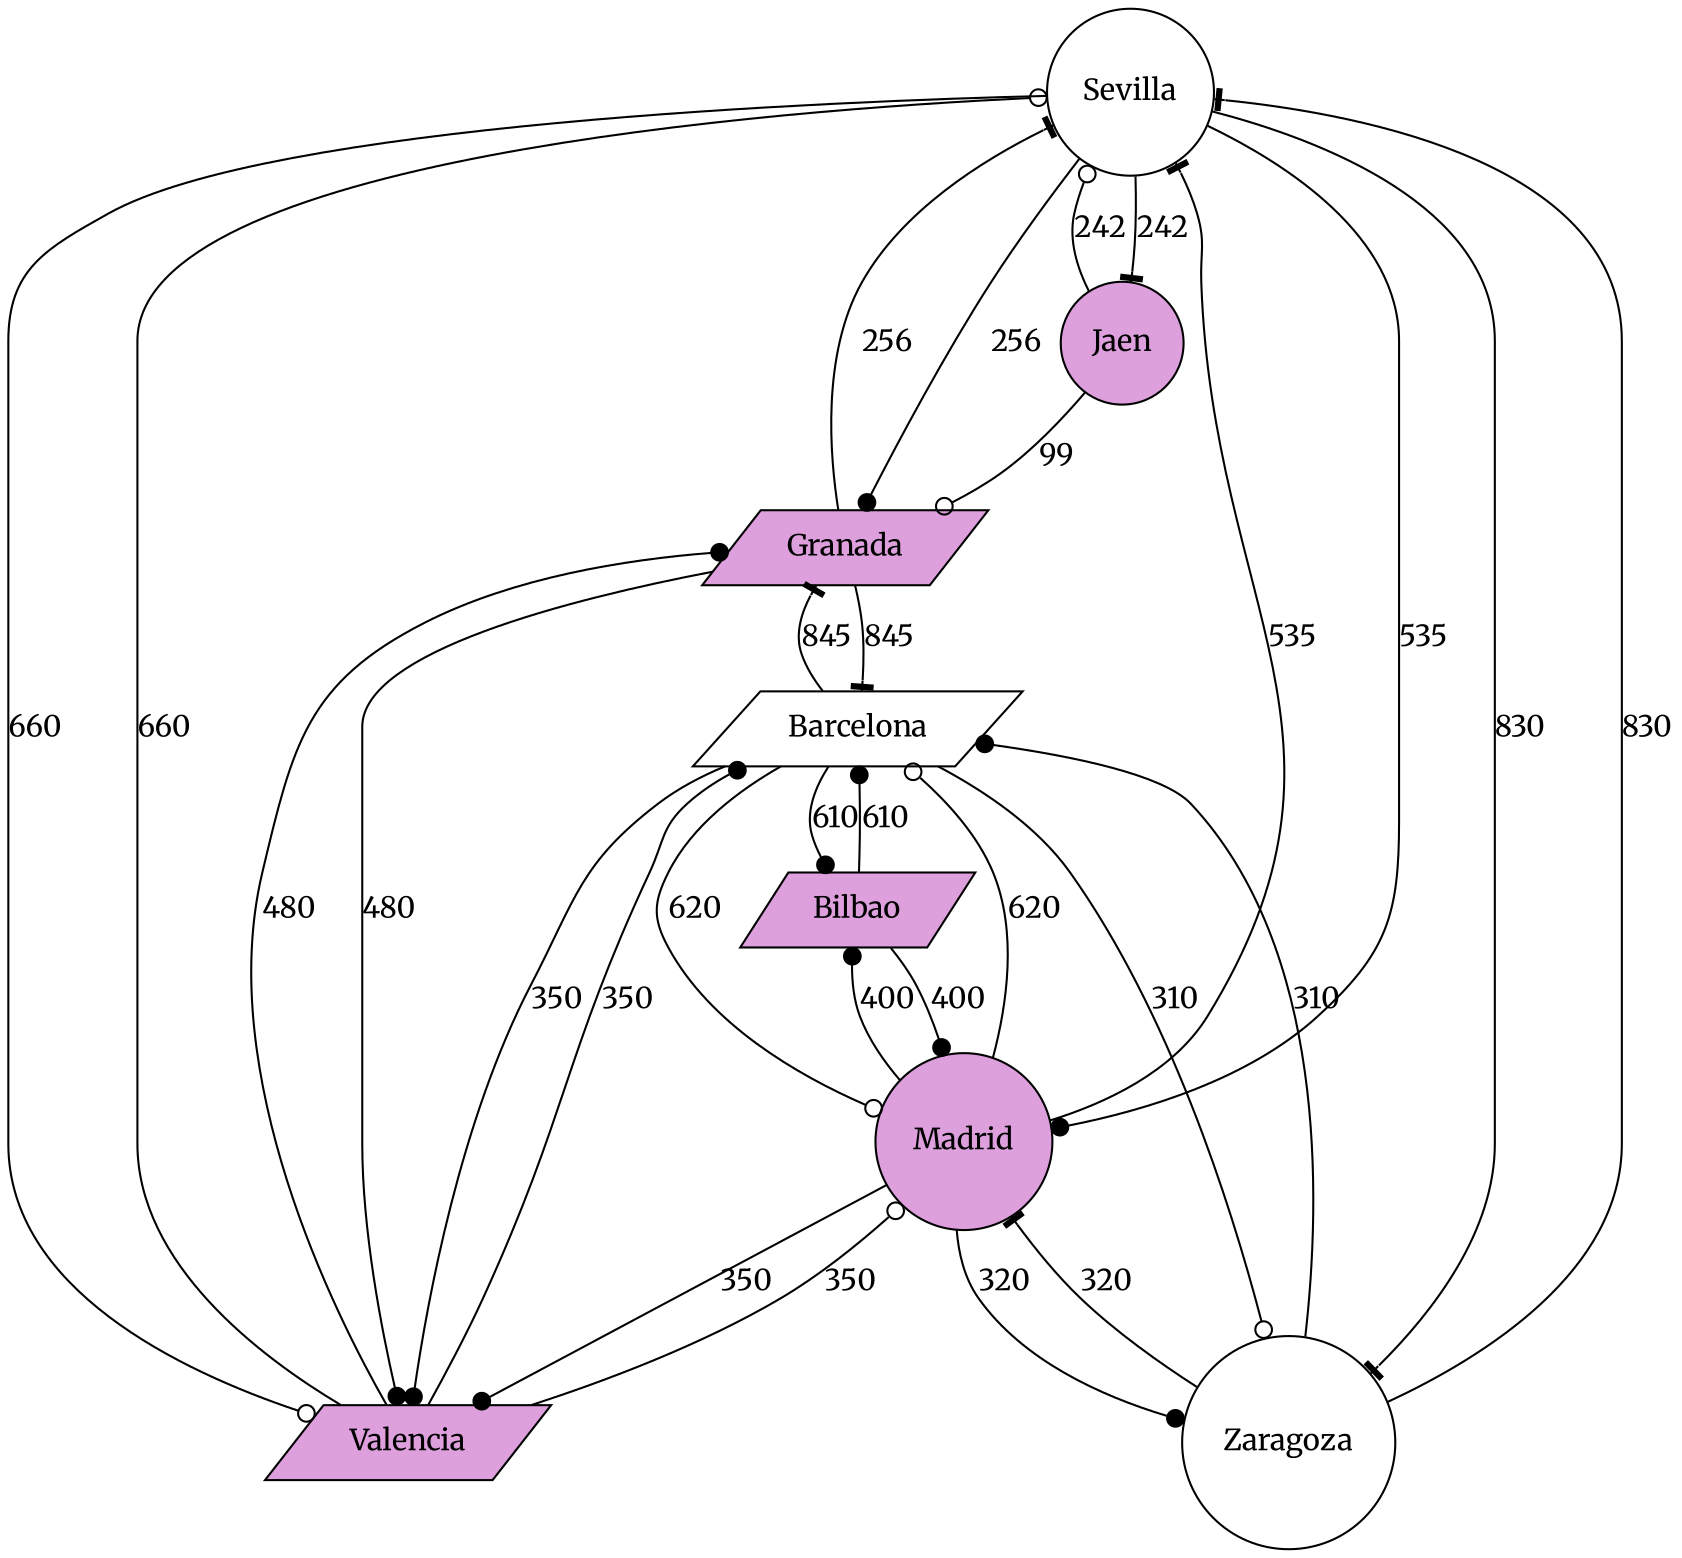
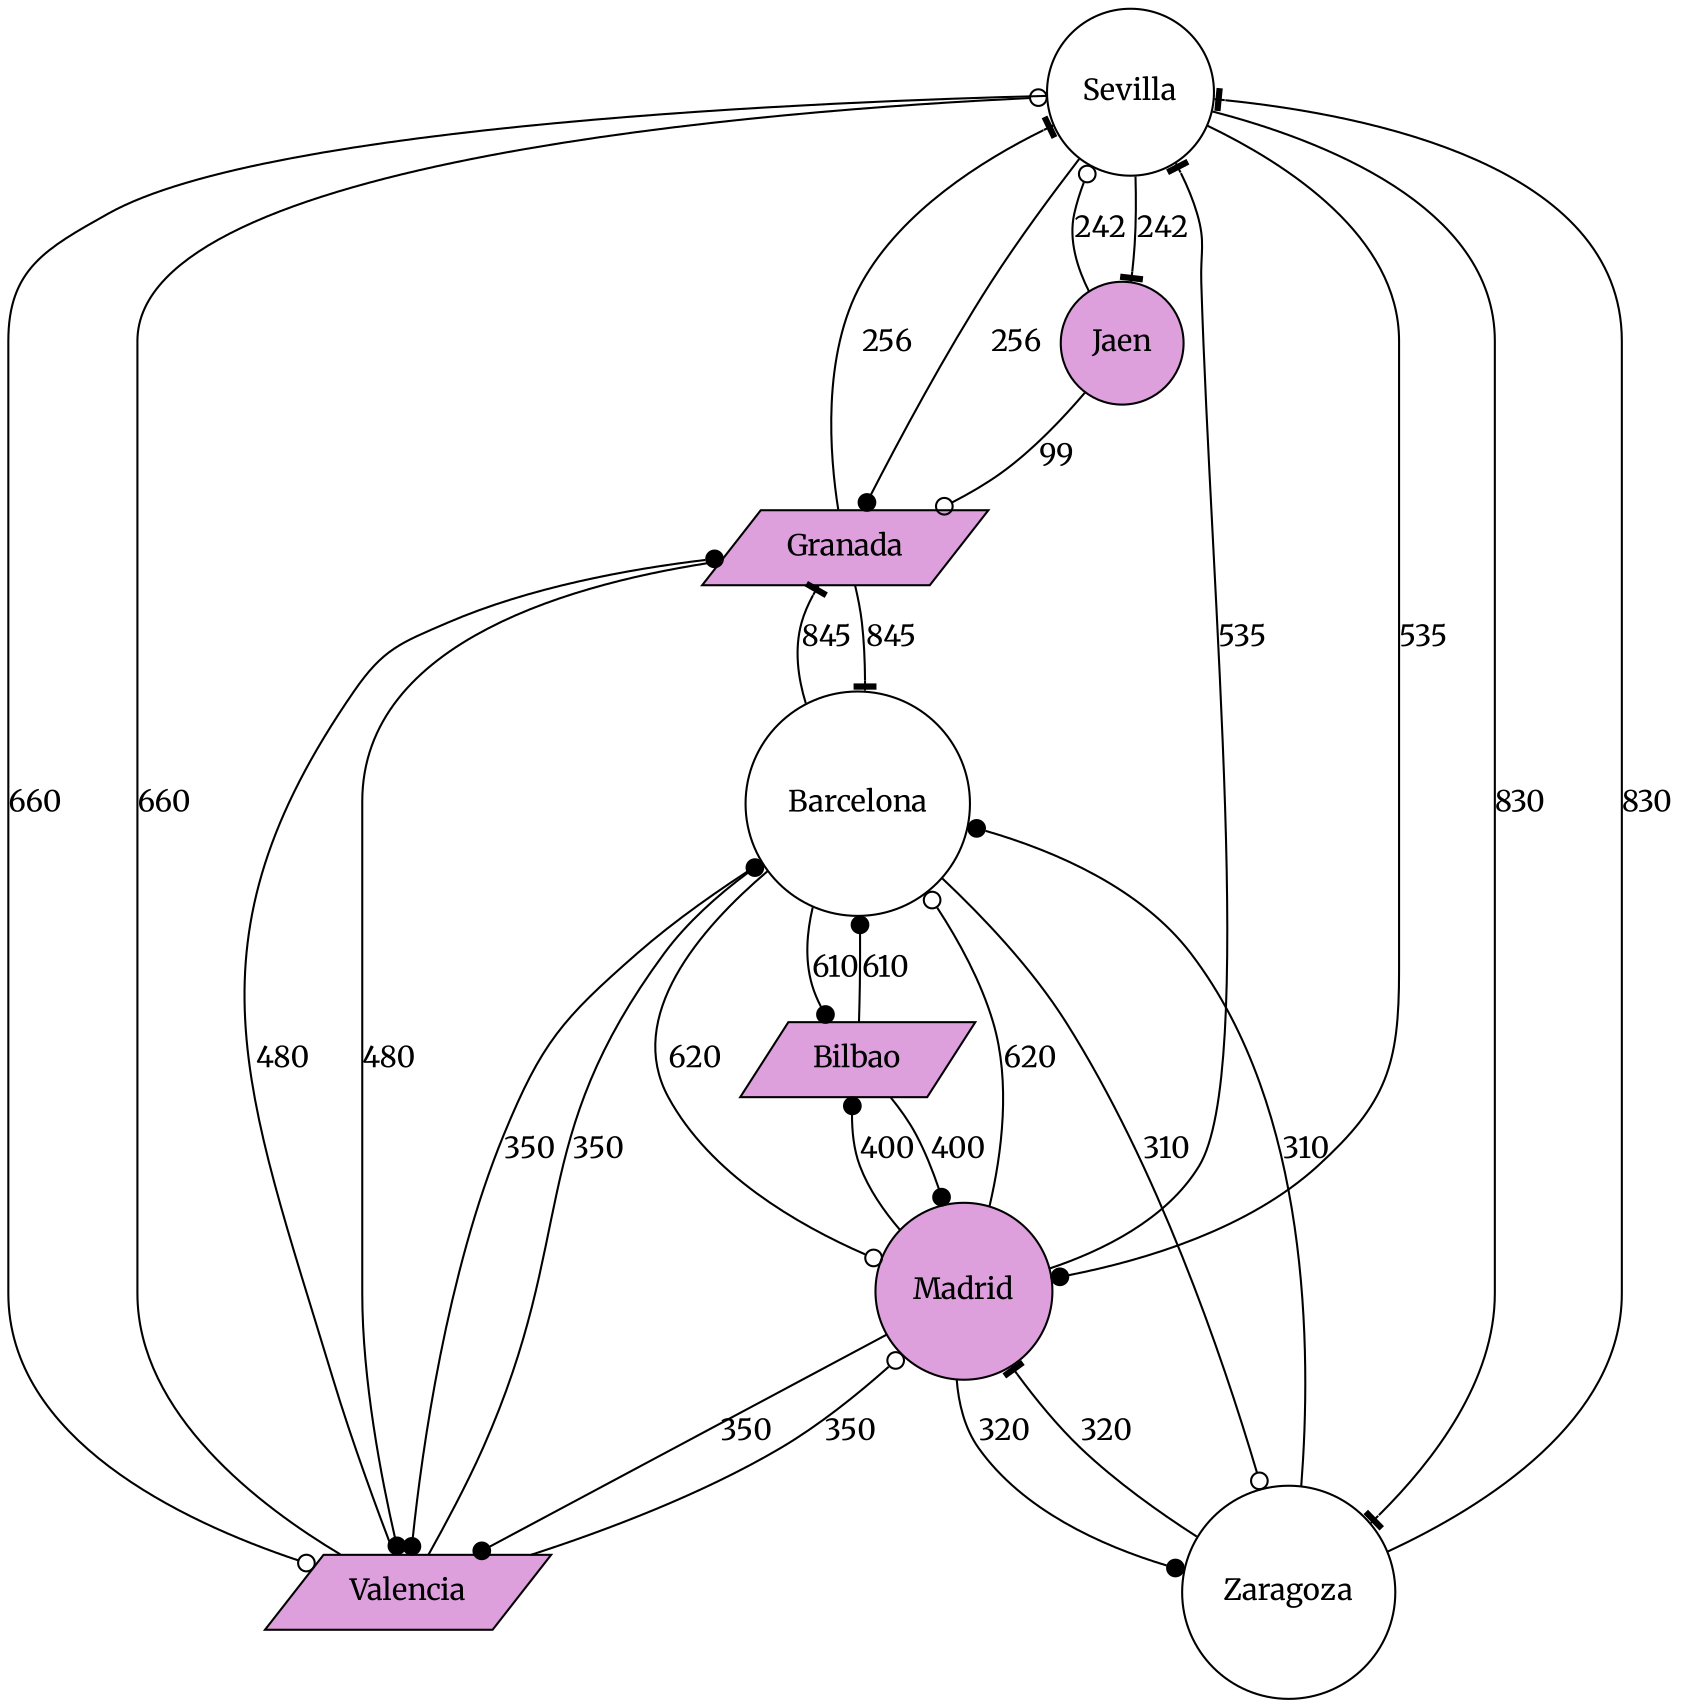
(858, 729) -> (858, 804)
